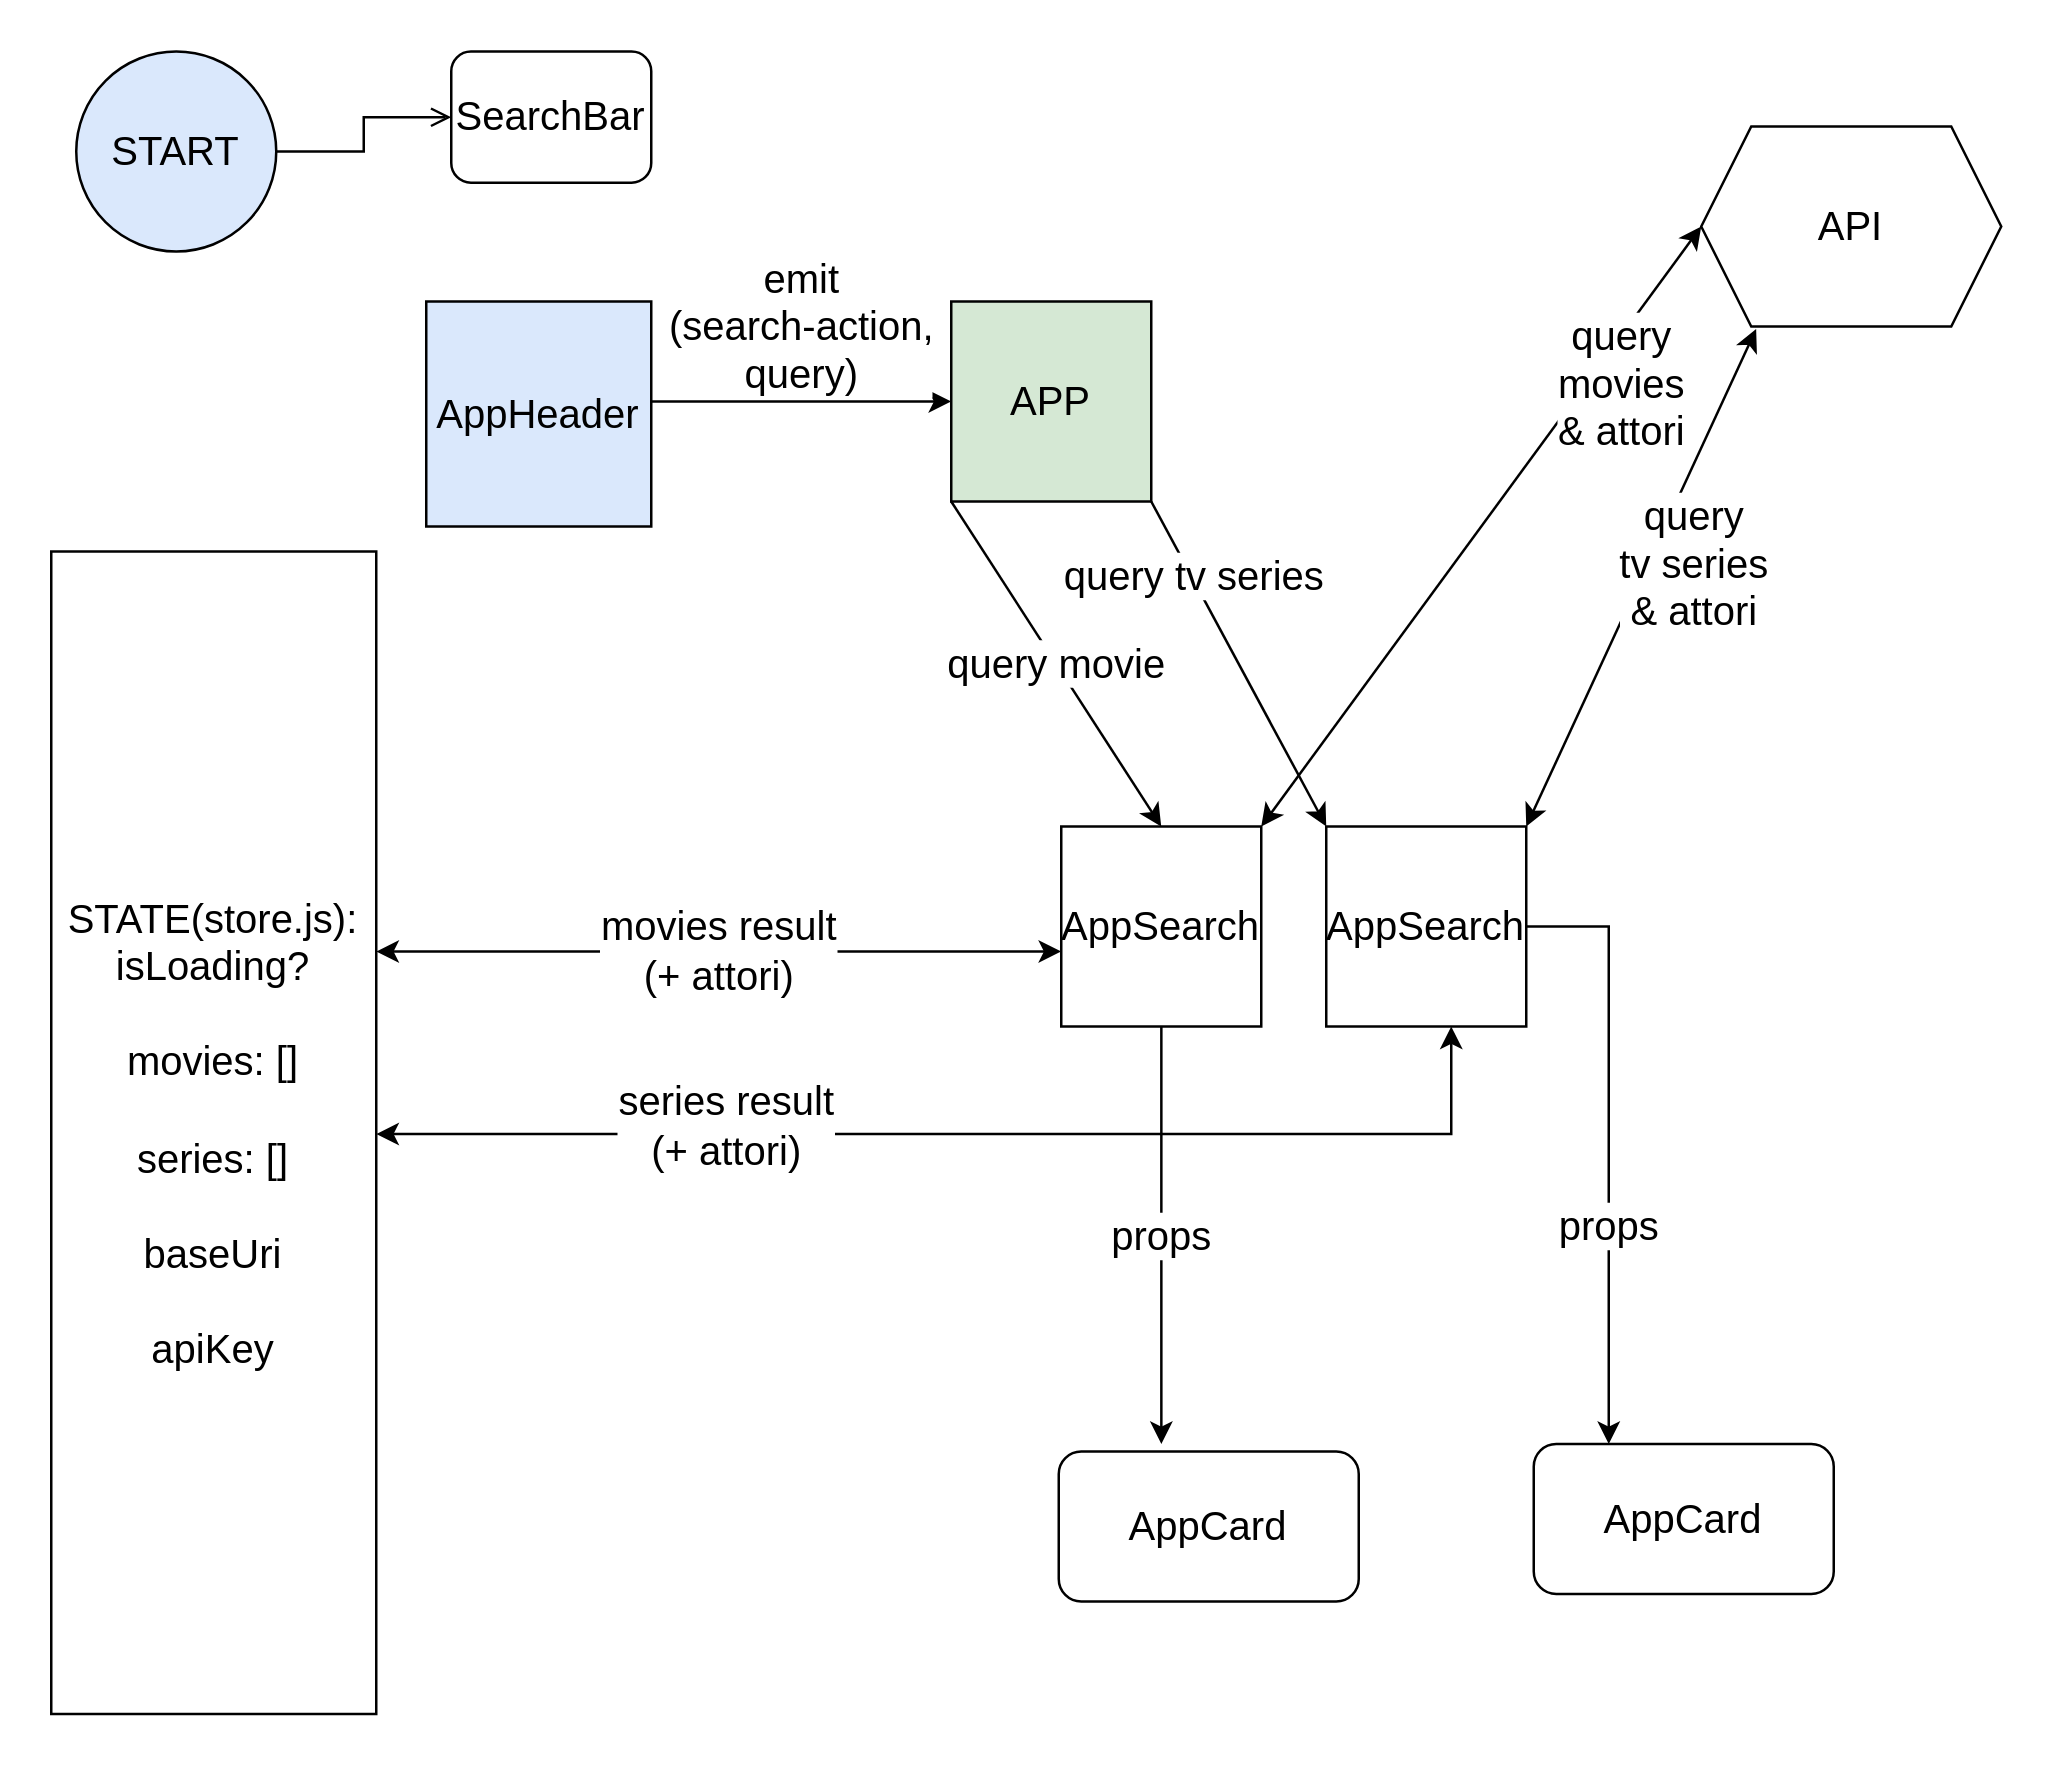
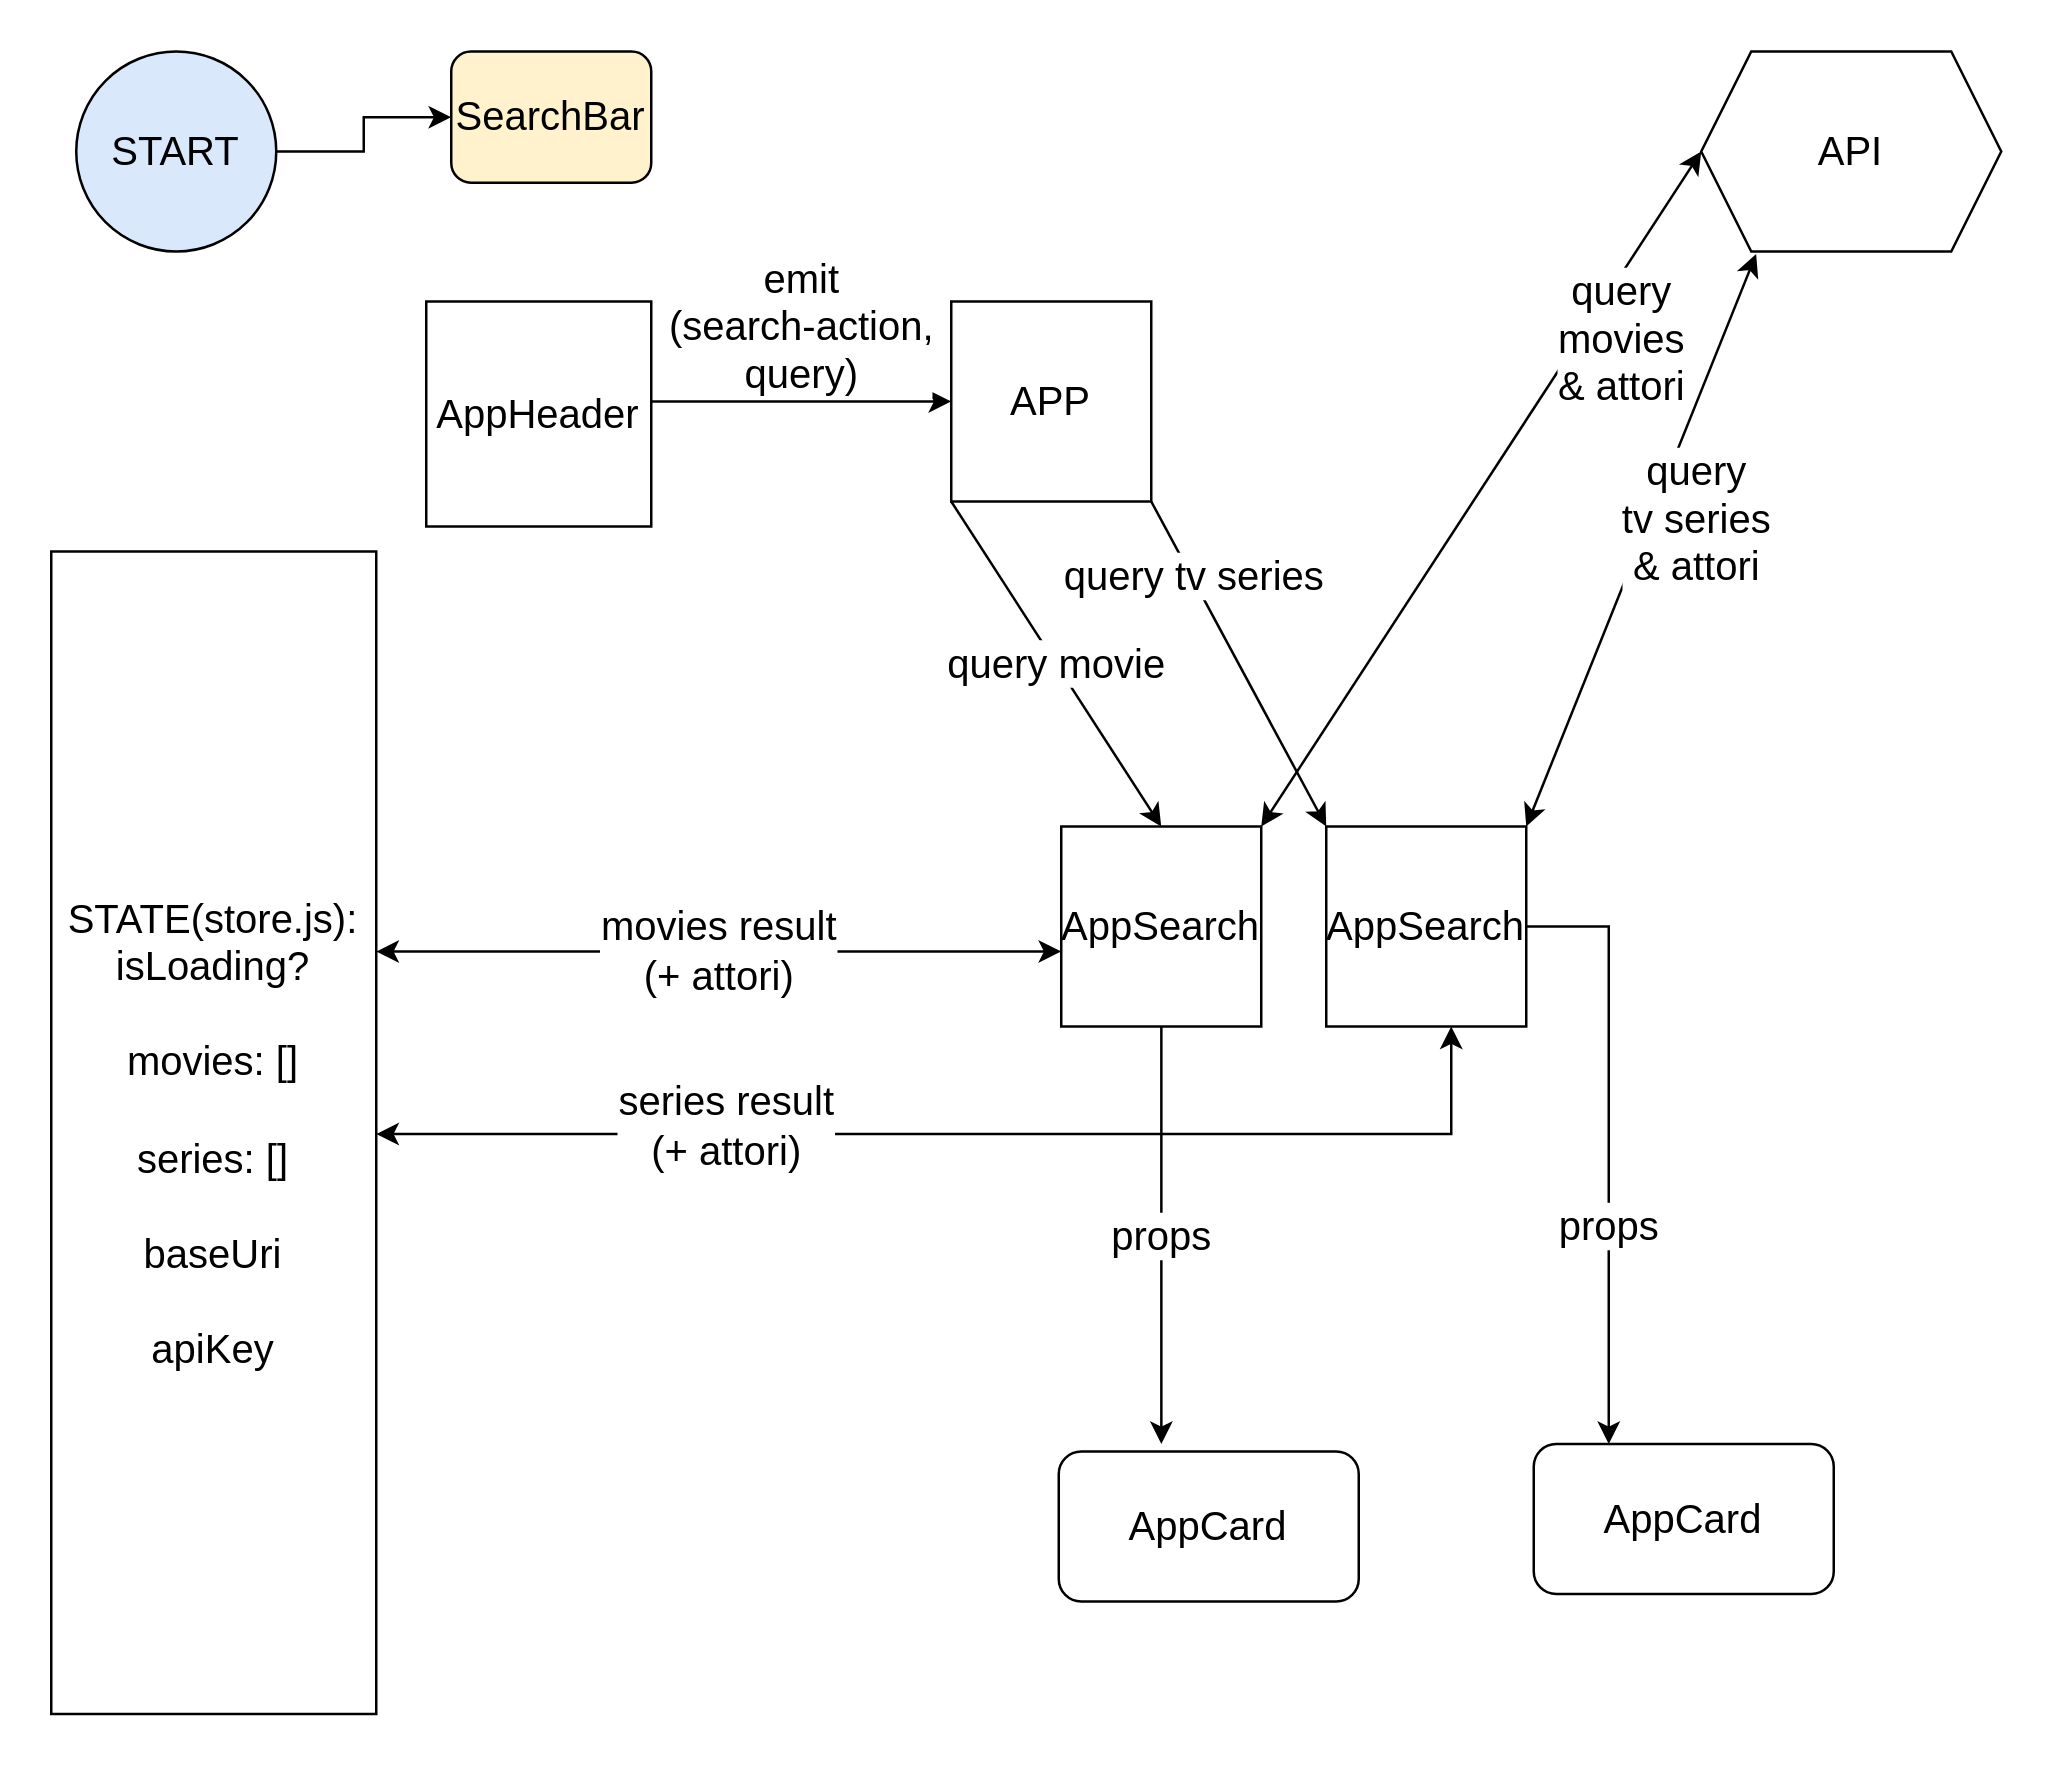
(437, 117) -> (433, 117)
(551, 117) -> (551, 117)
(1851, 226) -> (1851, 151)
(1051, 401) -> (1051, 401)
(539, 414) -> (539, 414)
